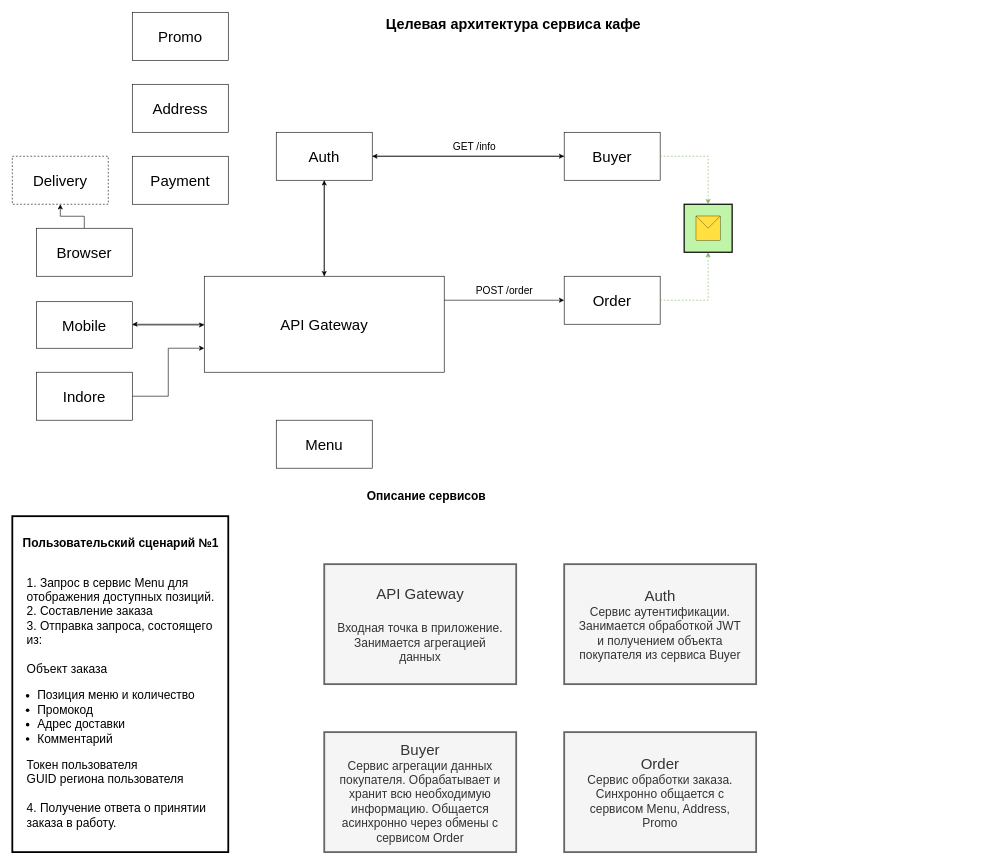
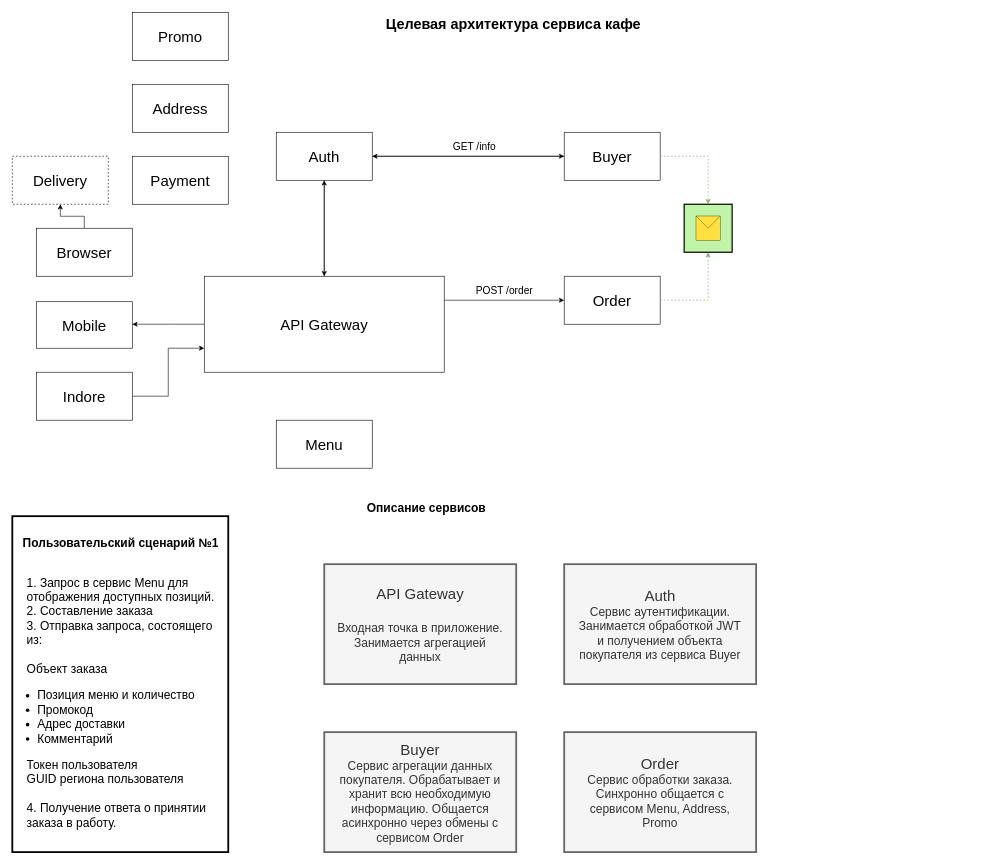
(133, 325) -> none
(426, 495) -> (426, 507)
